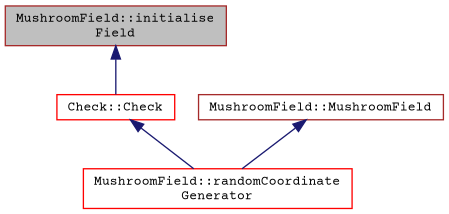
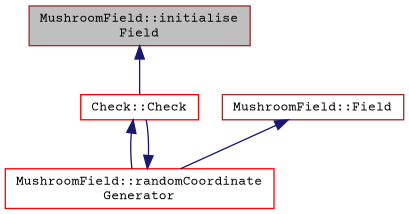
(321, 107) -> (313, 107)
none -> (148, 137)
